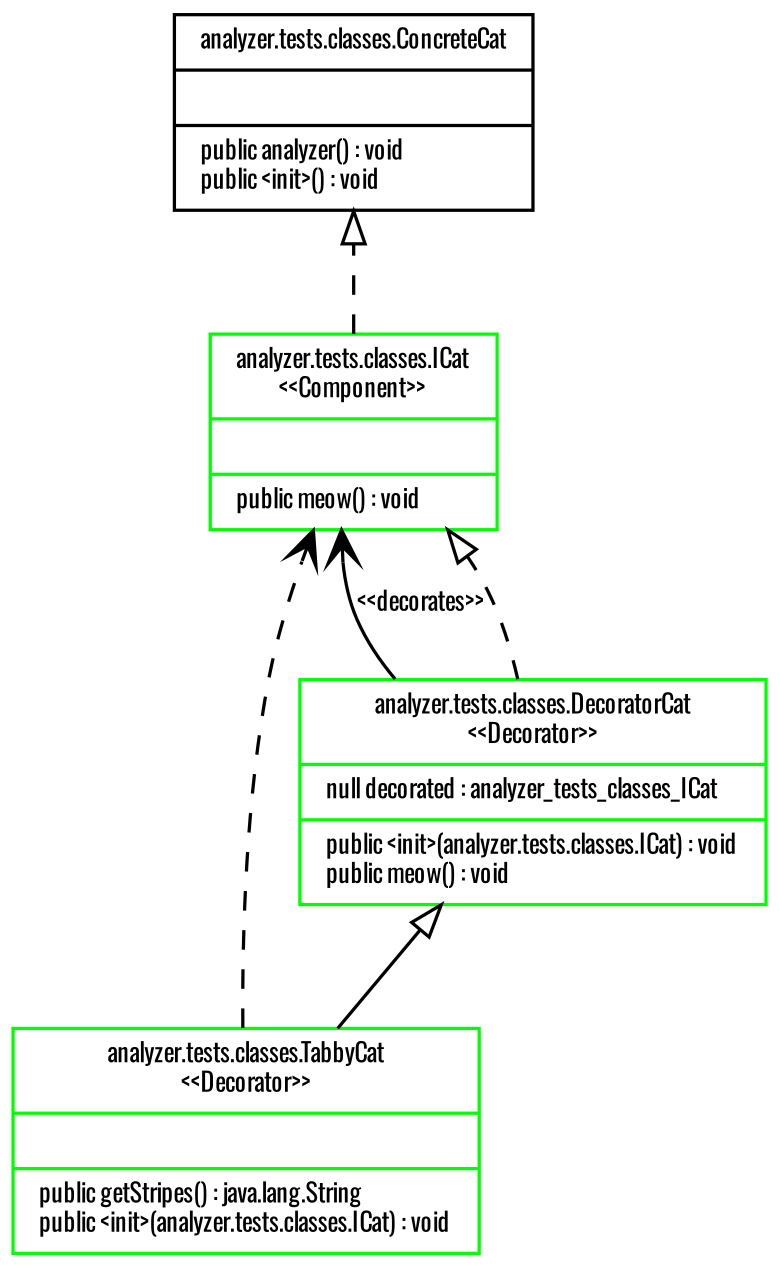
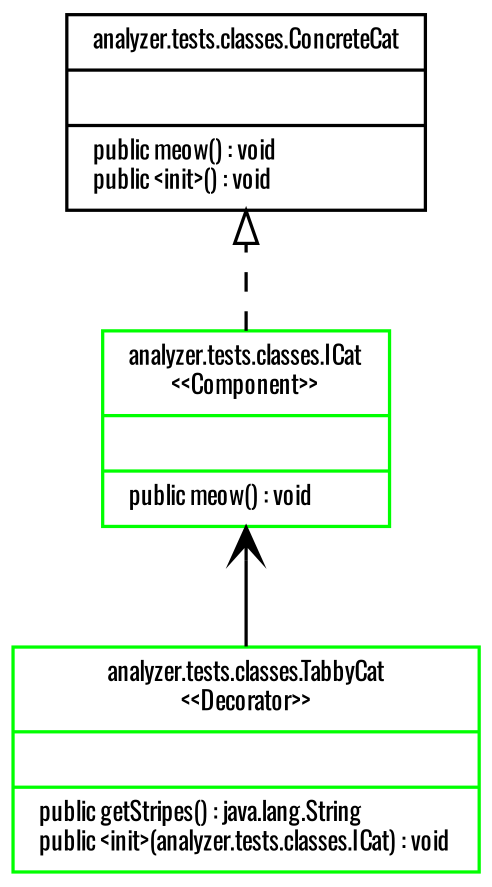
(303, 152) -> (186, 152)
(253, 792) -> (246, 603)
(533, 792) -> none
